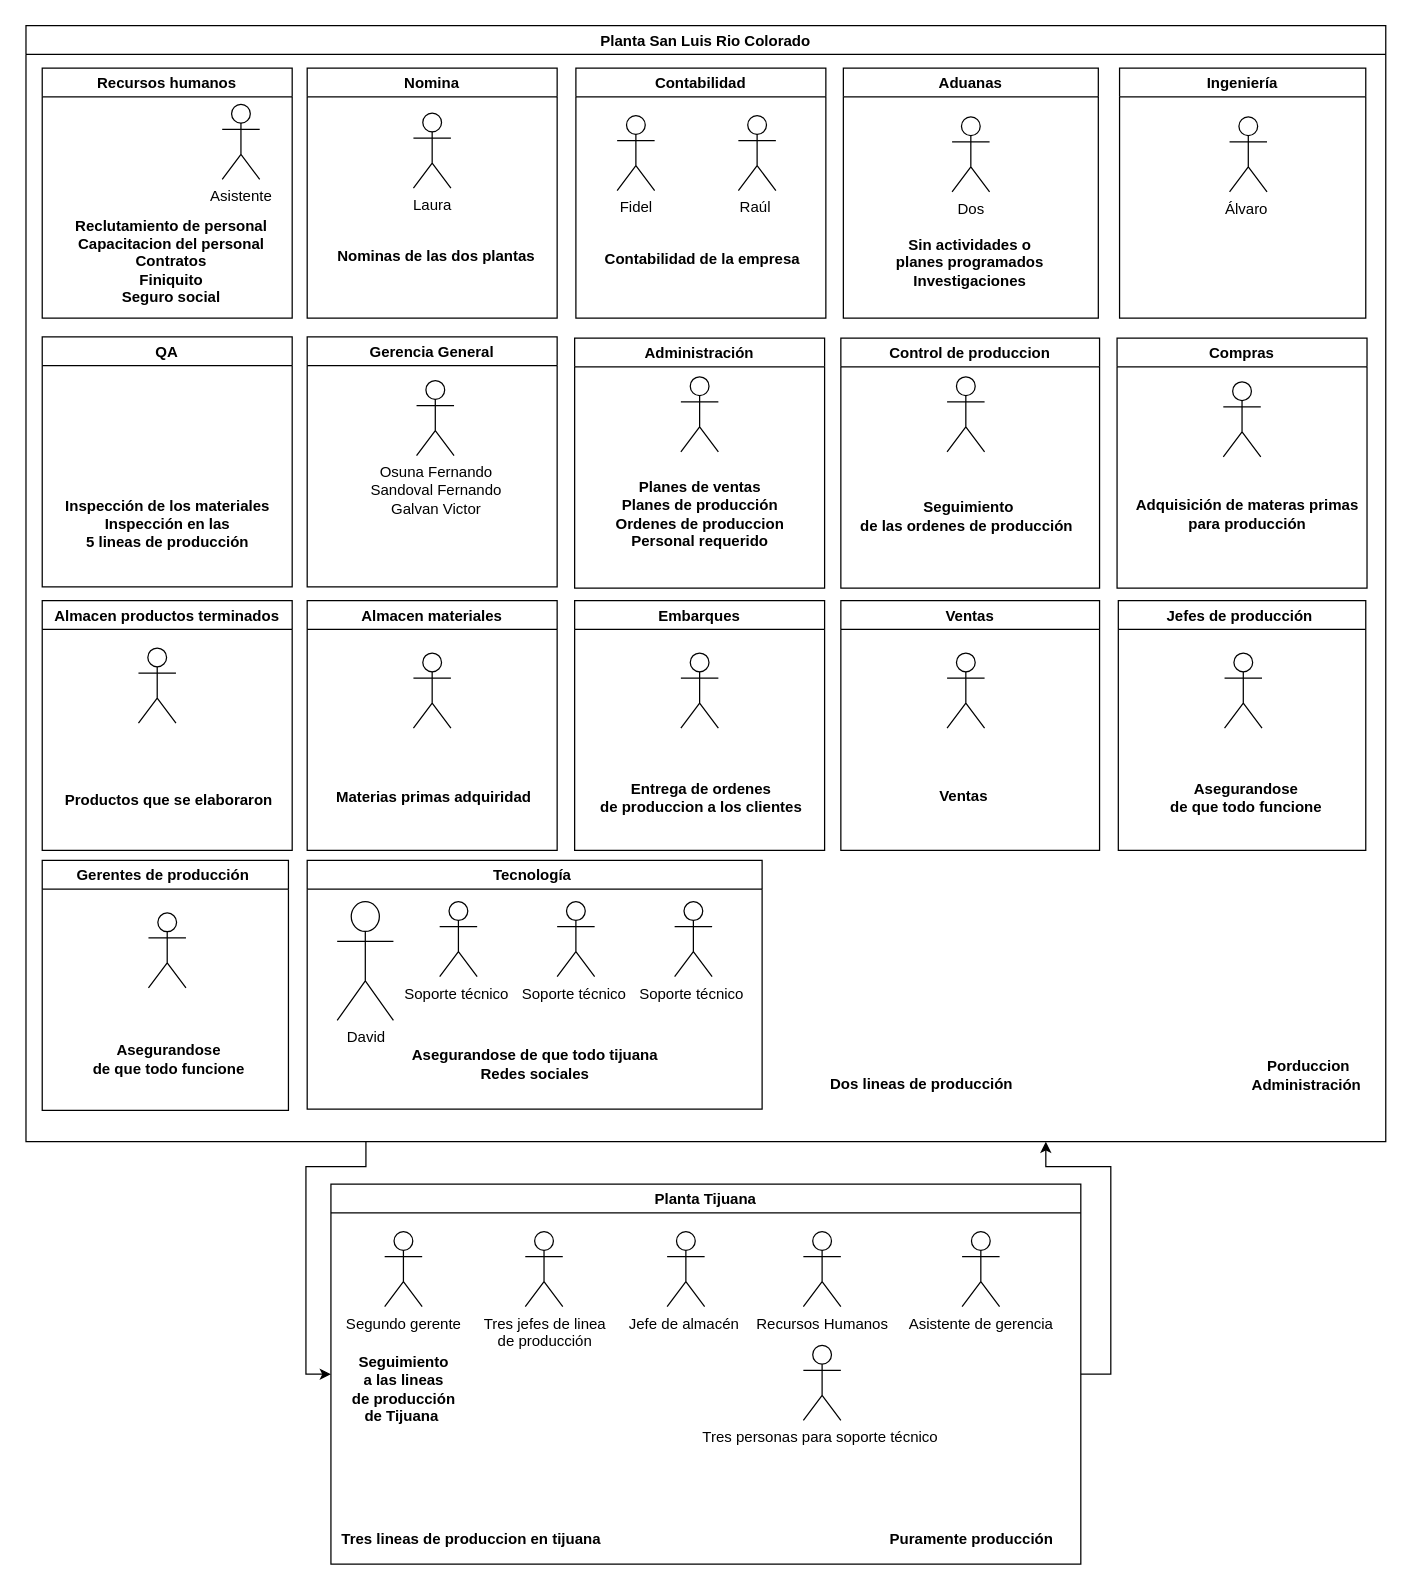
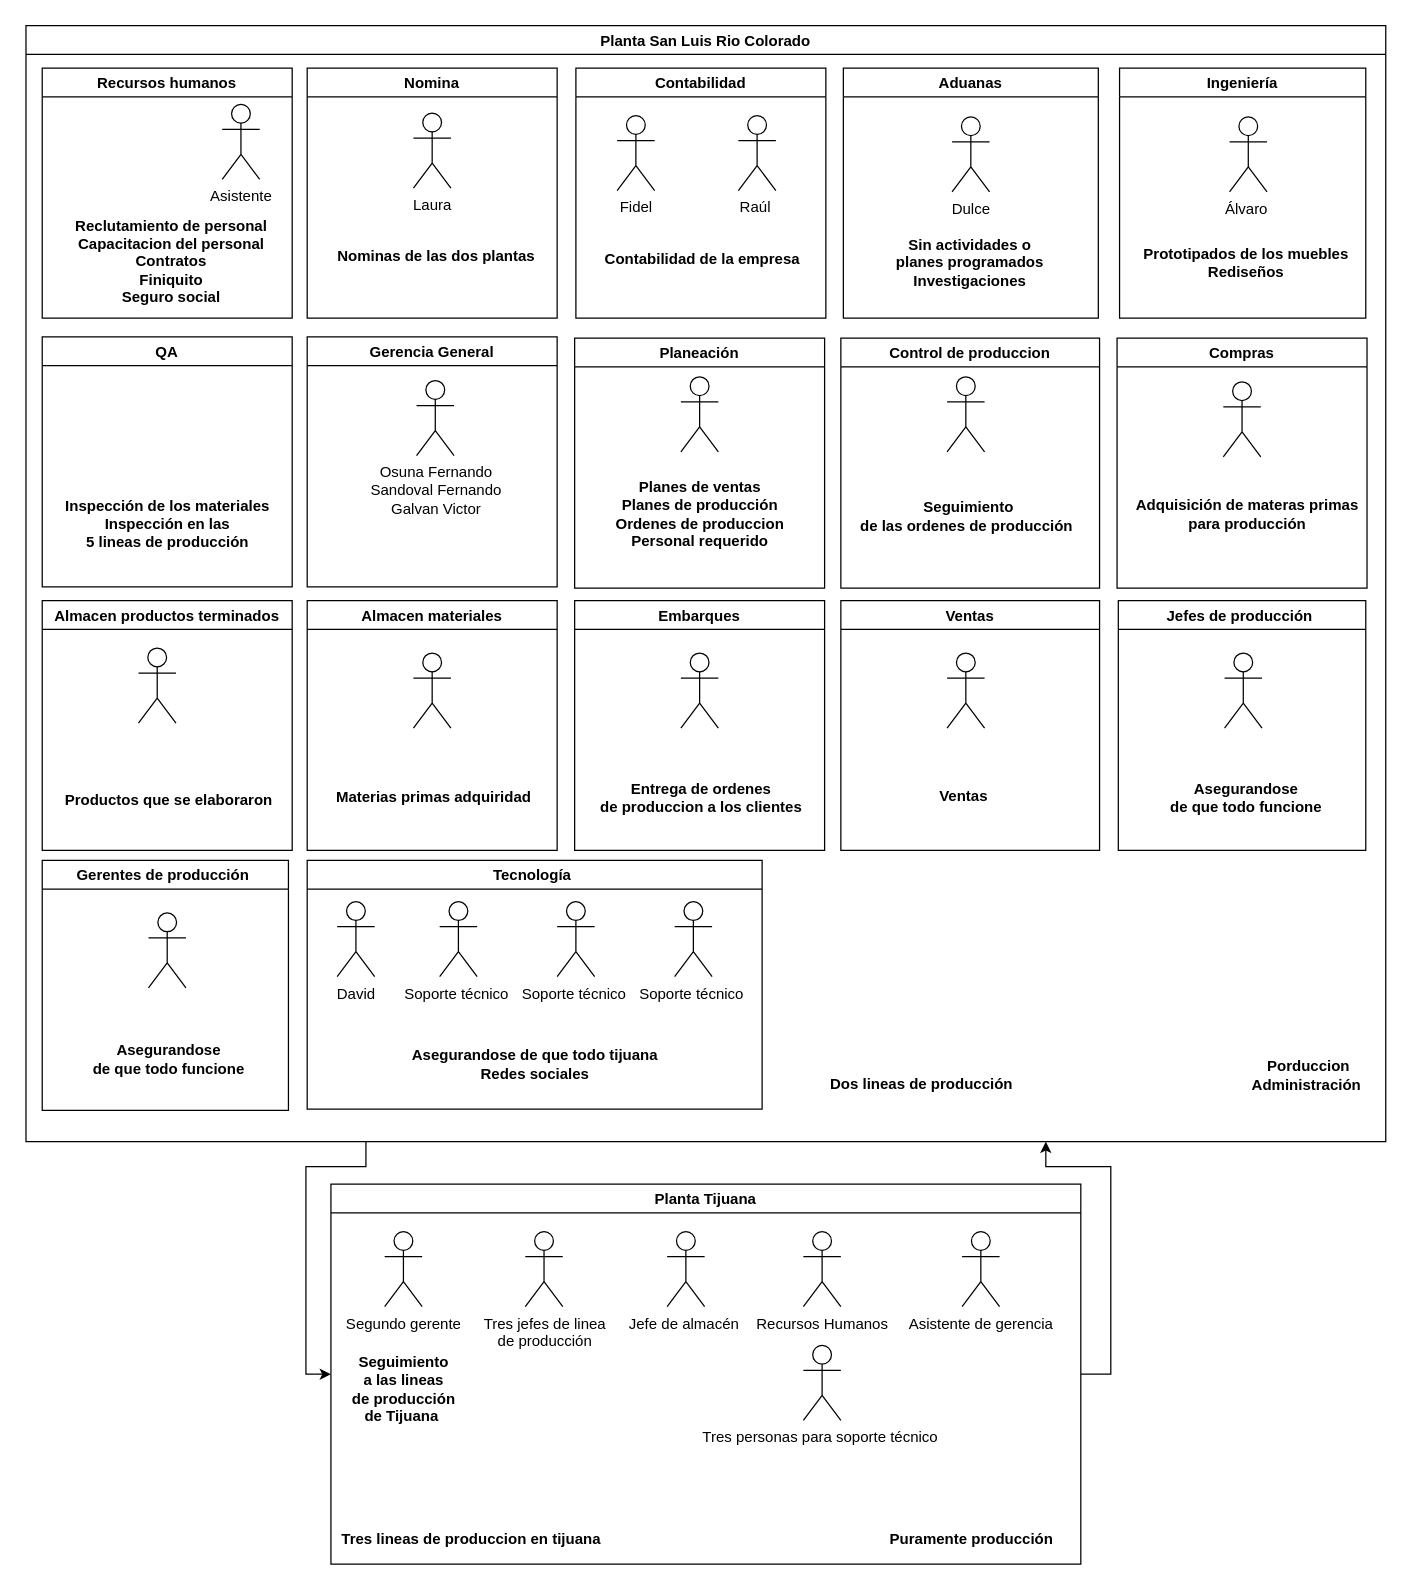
(971, 210) -> (971, 210)
none -> (1245, 263)
(699, 353) -> (699, 353)
(365, 961) -> (356, 939)
